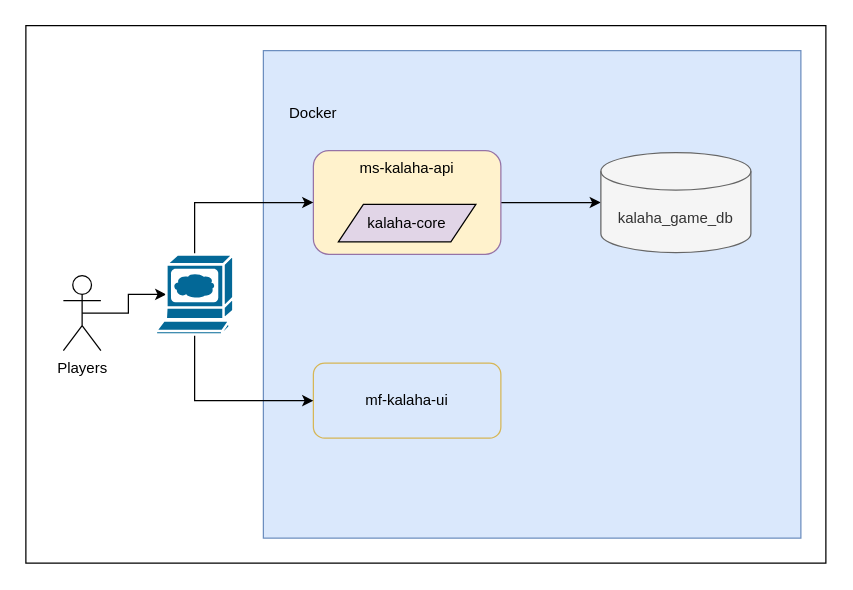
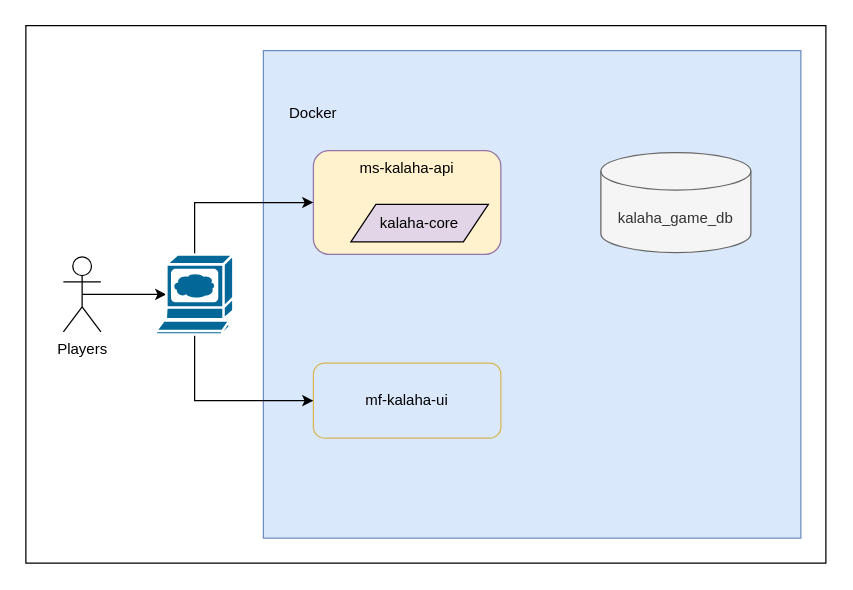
(547, 203) -> none
(407, 223) -> (419, 223)
(82, 313) -> (82, 294)
